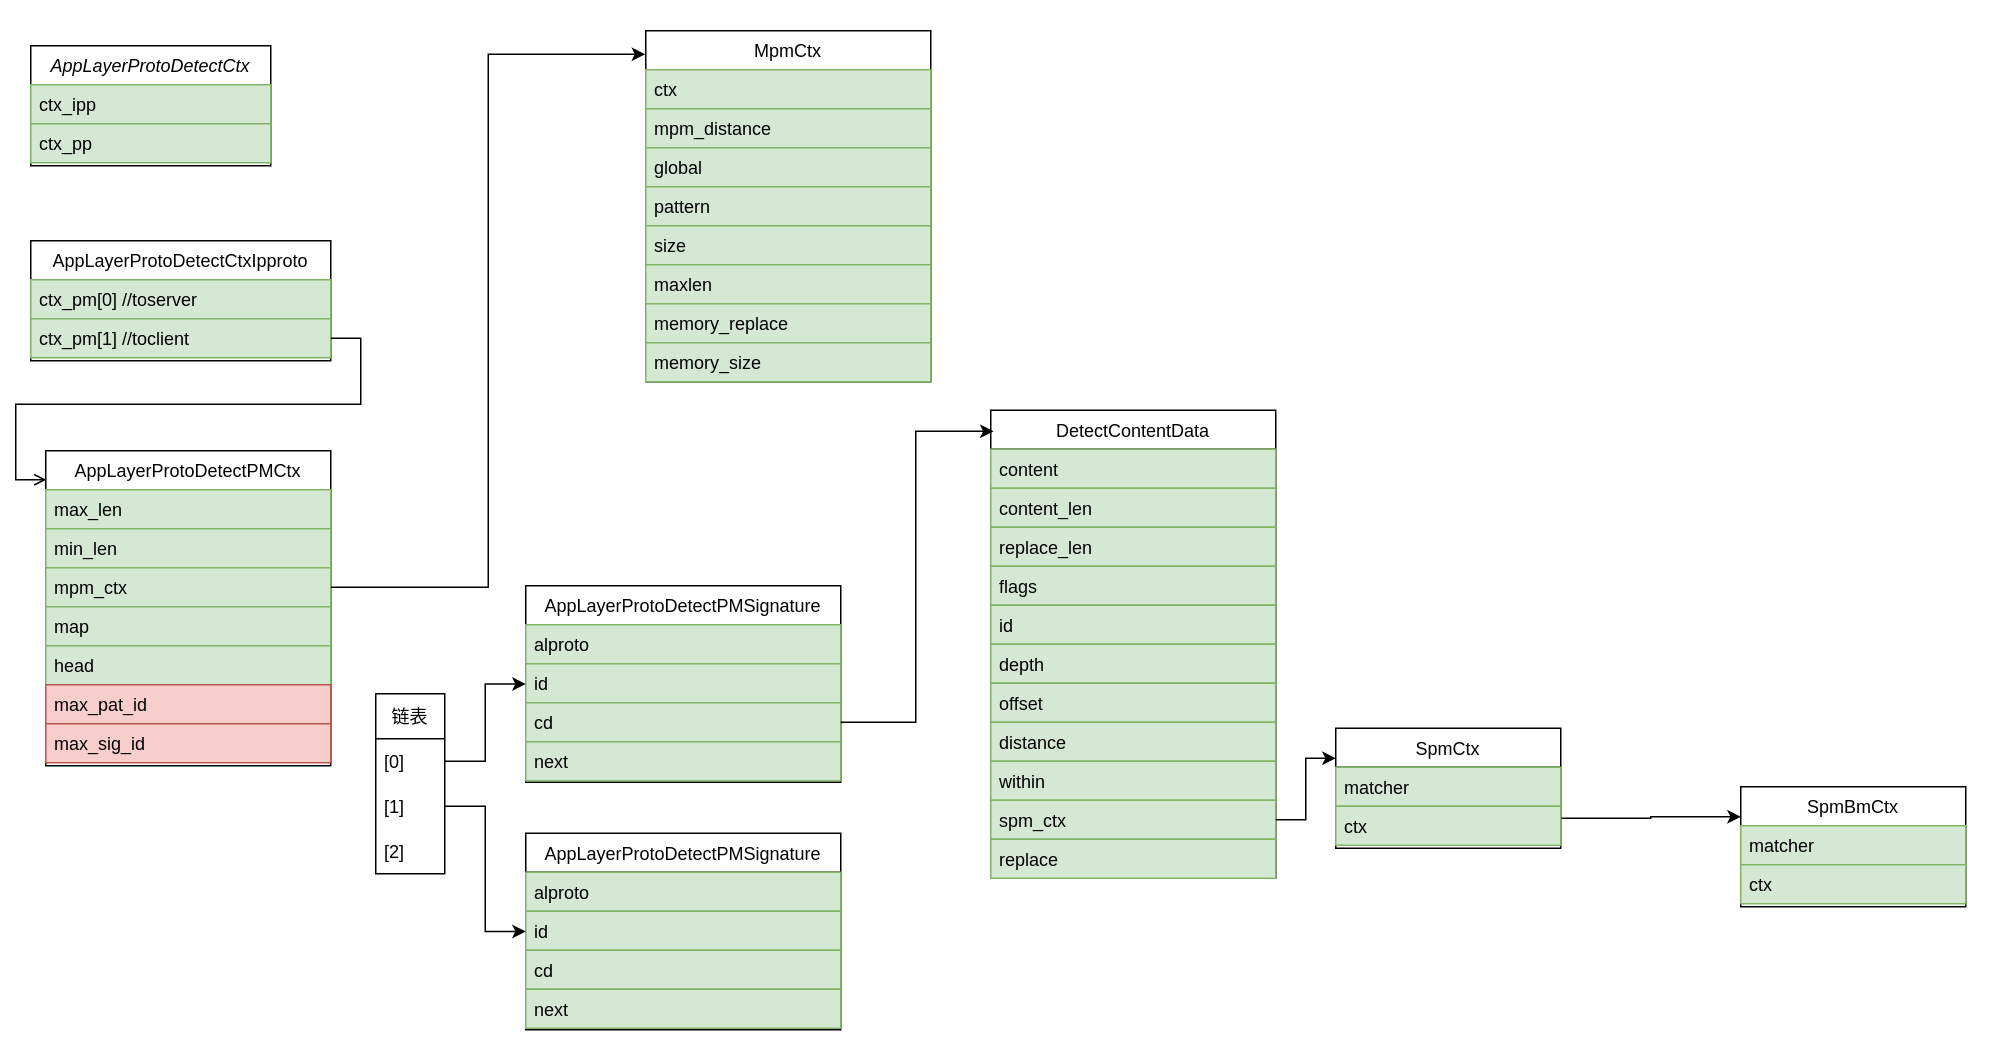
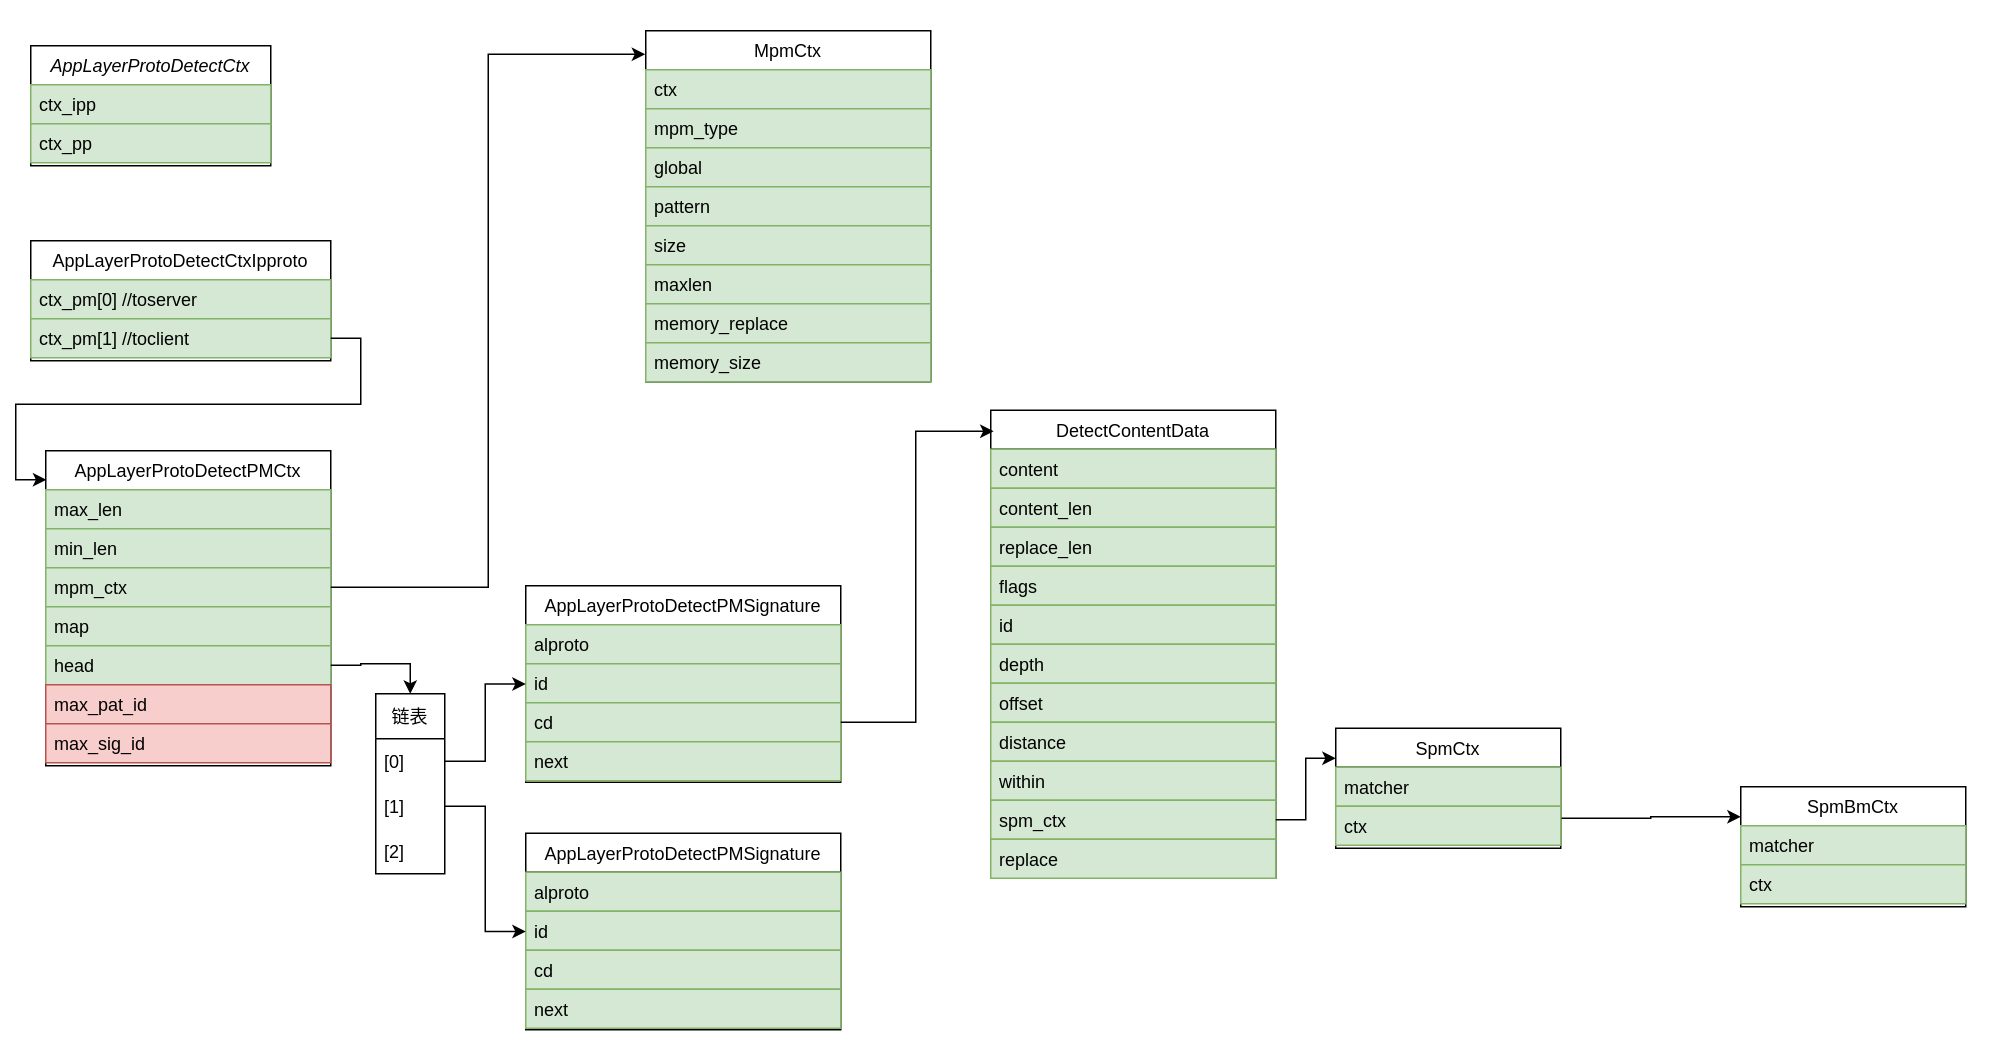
(712, 129) -> (694, 129)
(37, 480) -> (35, 480)
none -> (380, 664)
